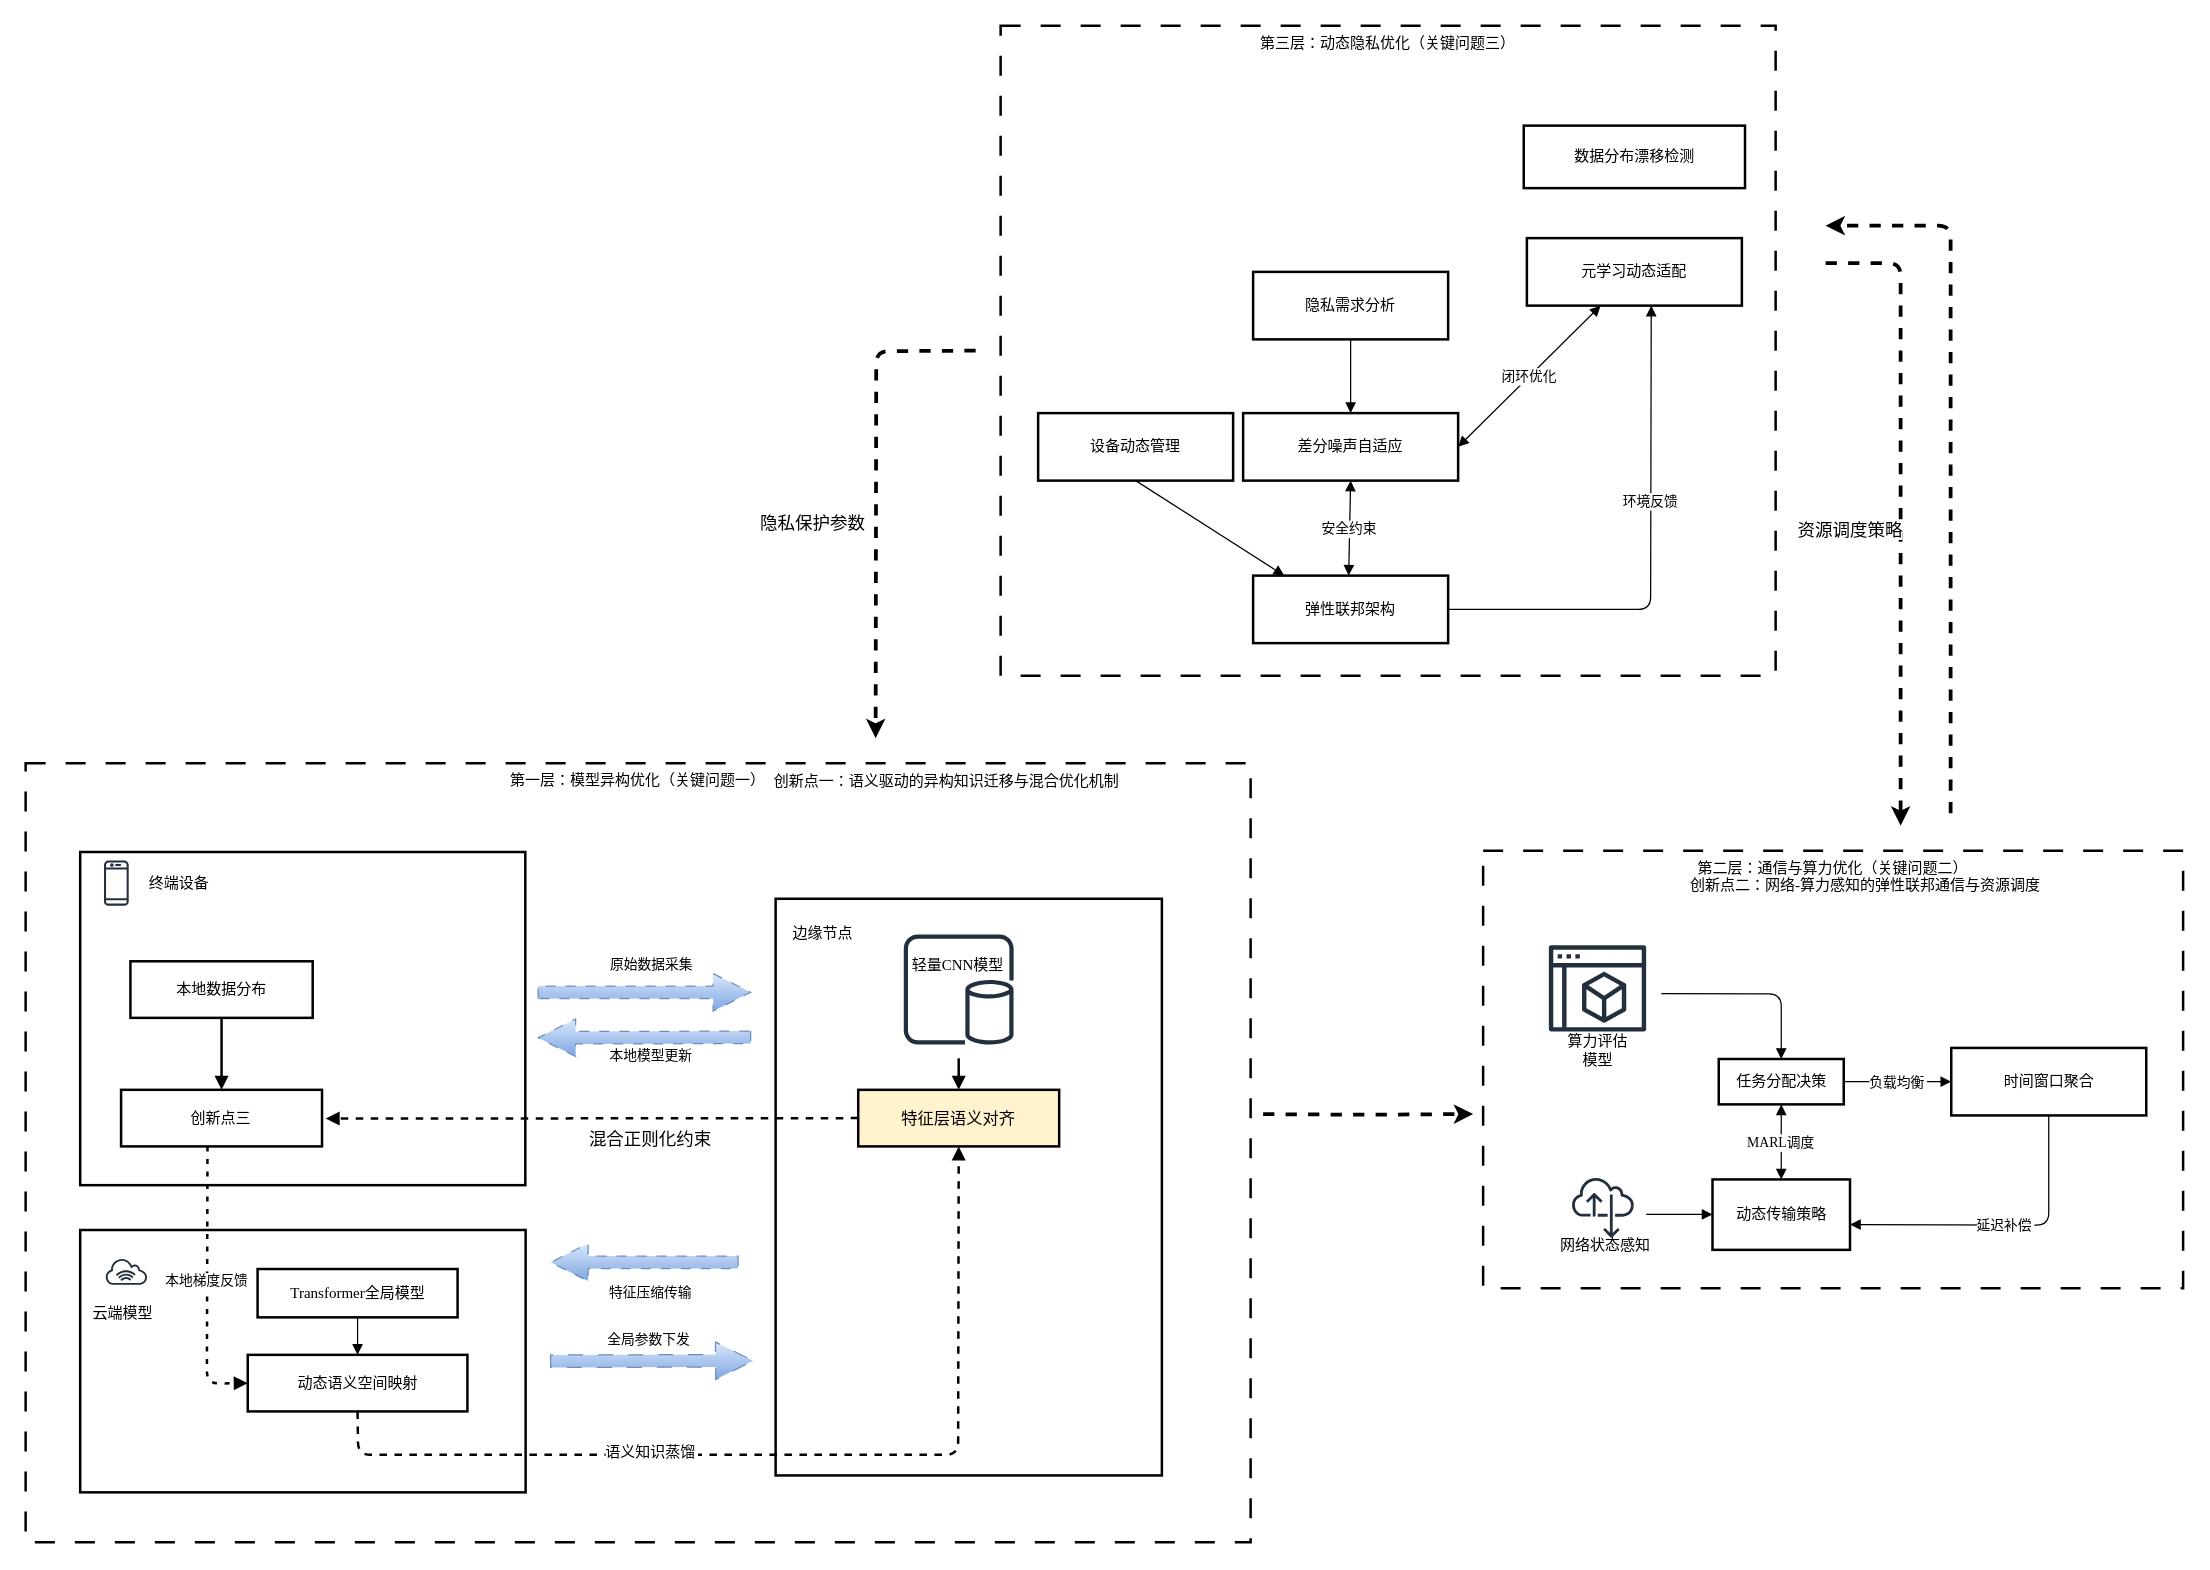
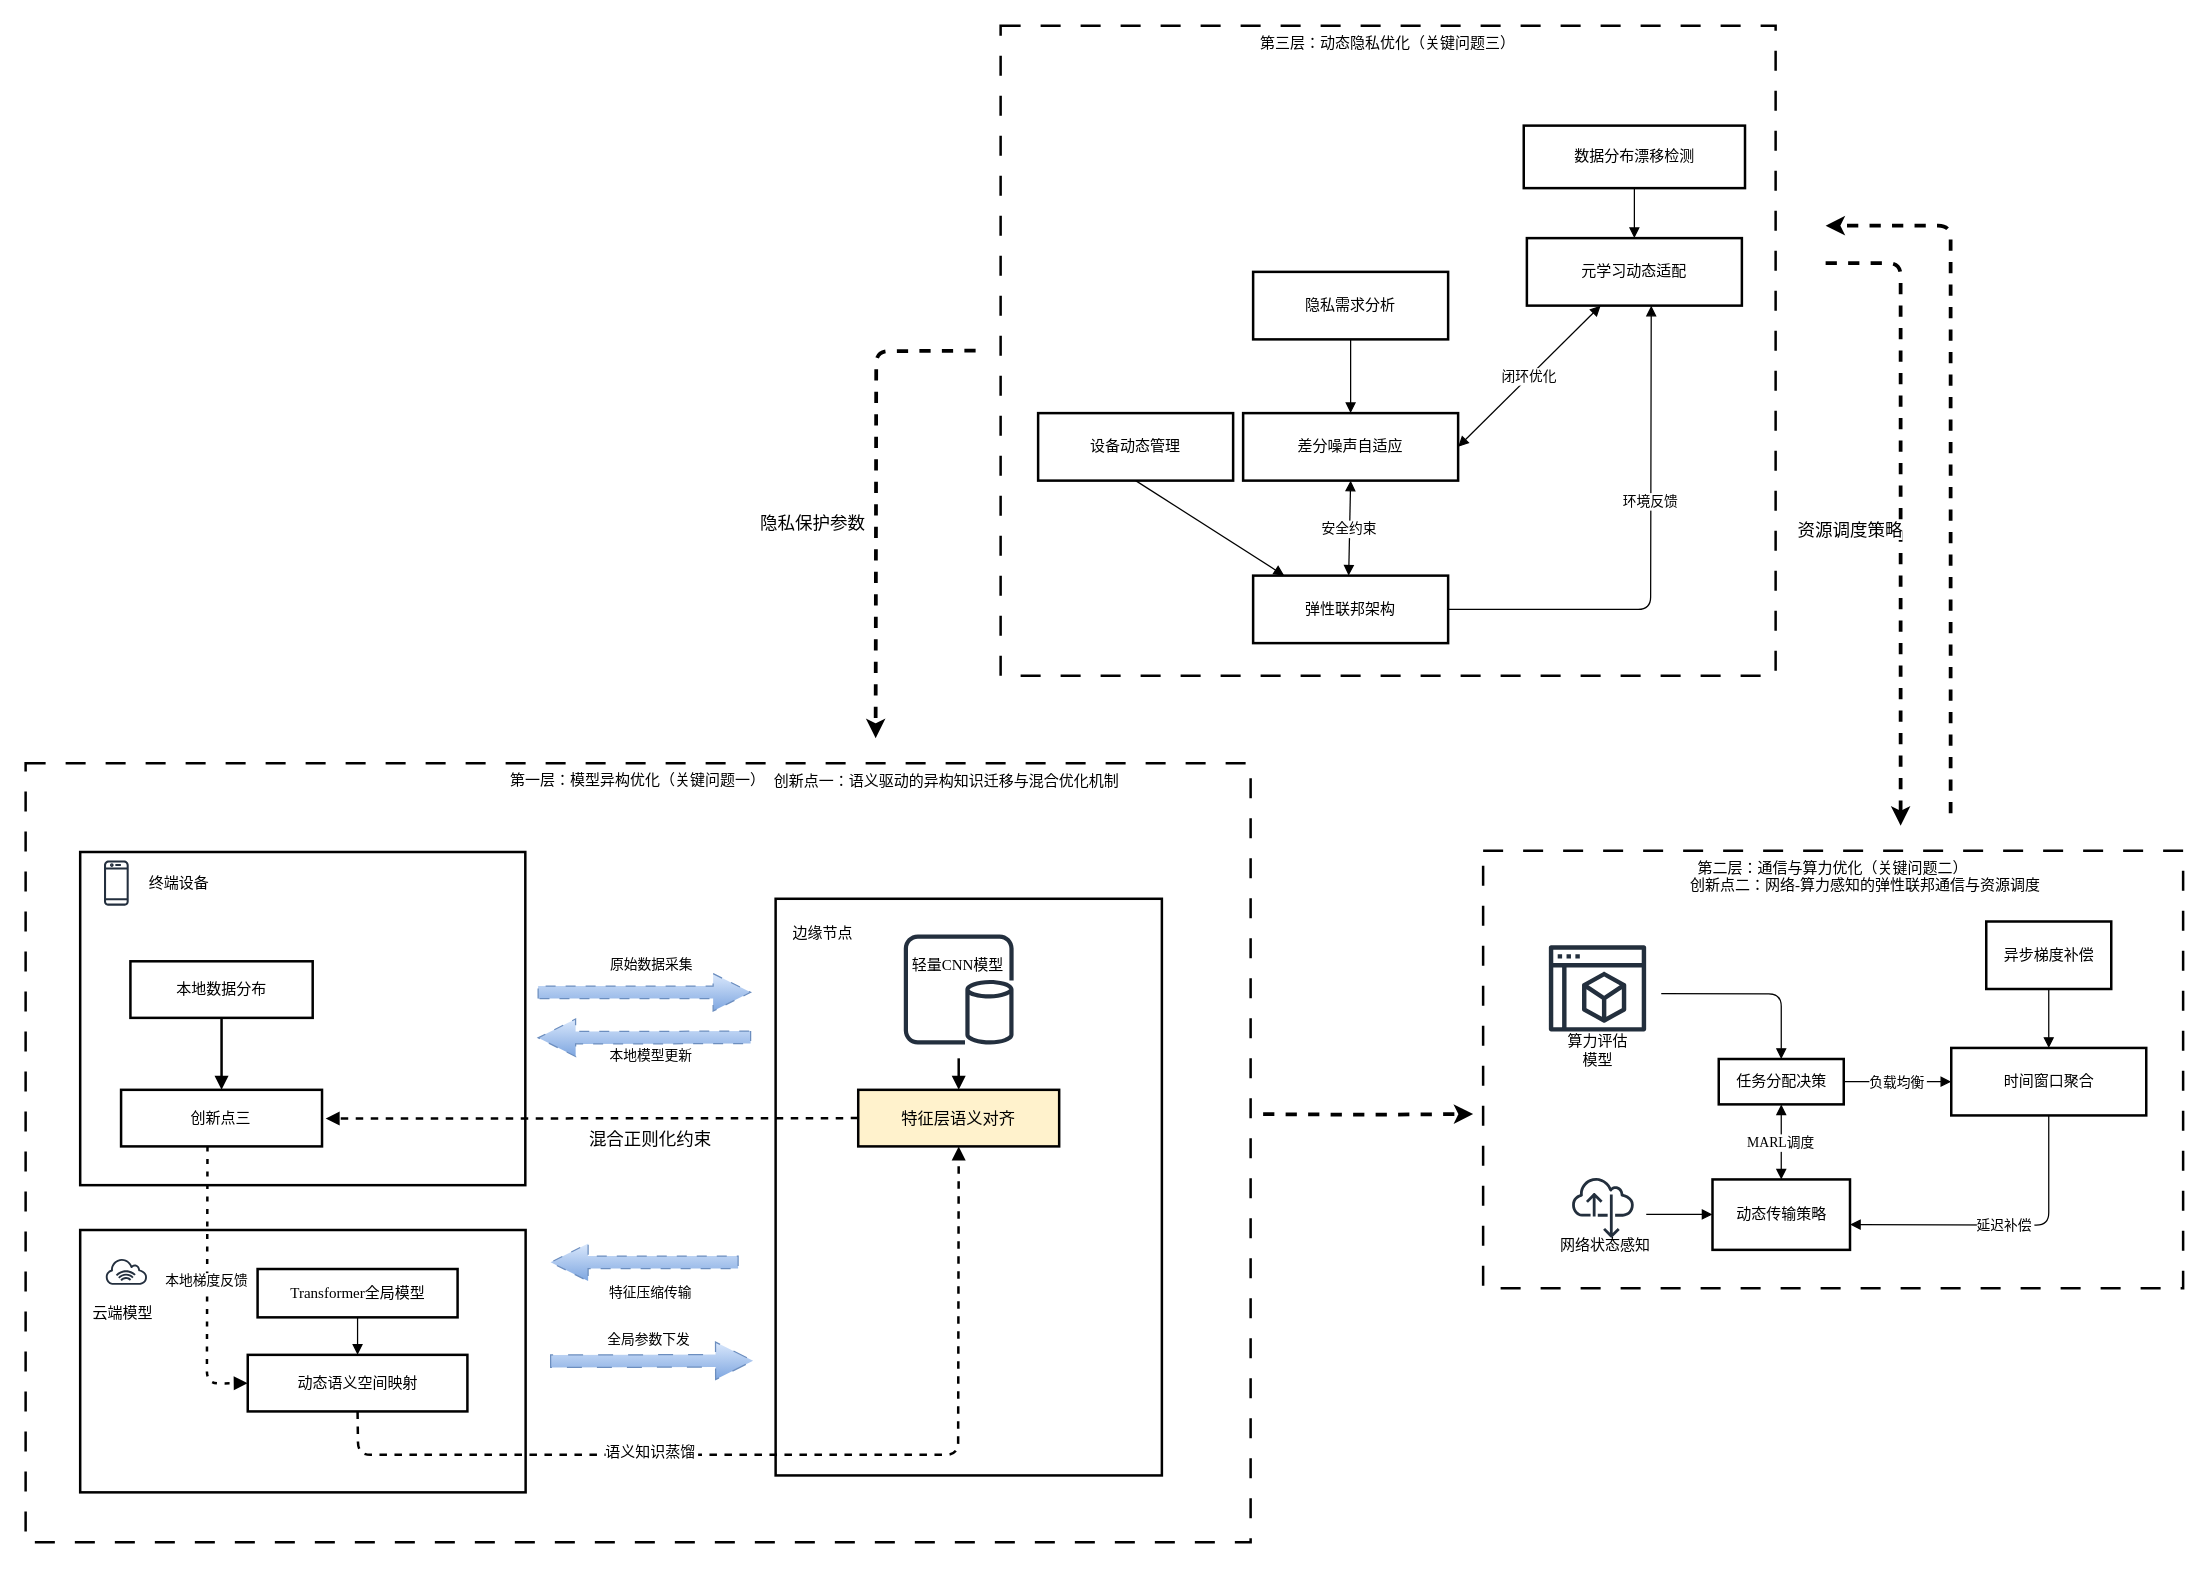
none -> (1634, 208)
none -> (2049, 955)
none -> (2049, 1013)
